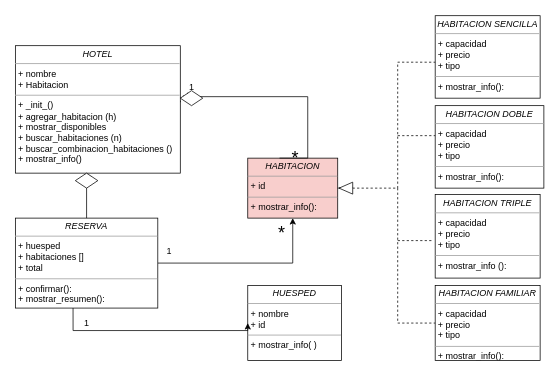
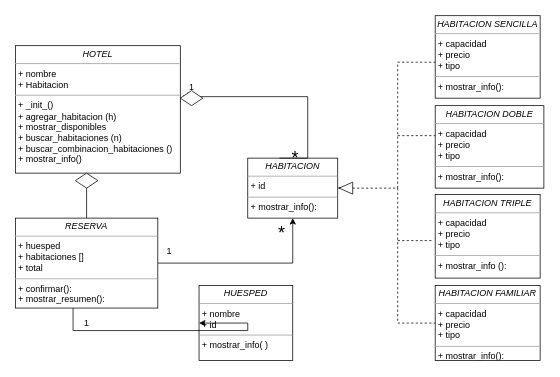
(293, 188) -> (293, 188)
(295, 323) -> (246, 323)
